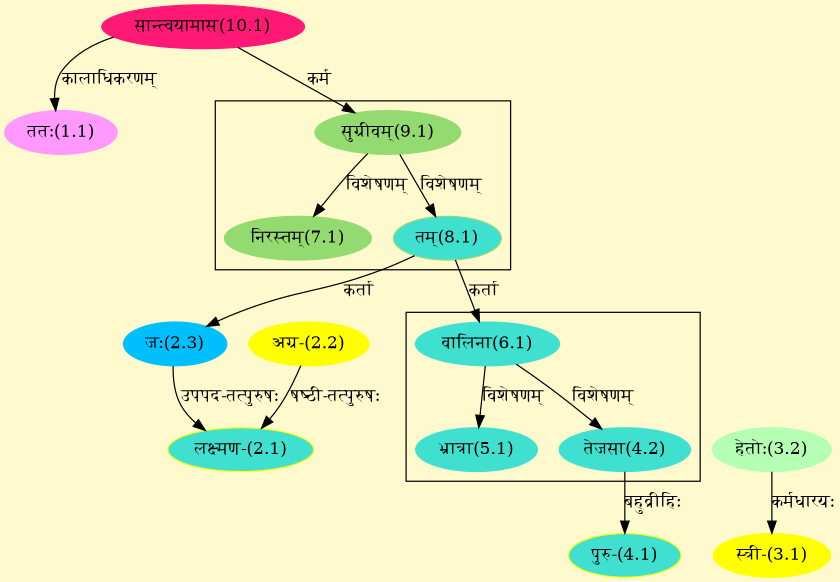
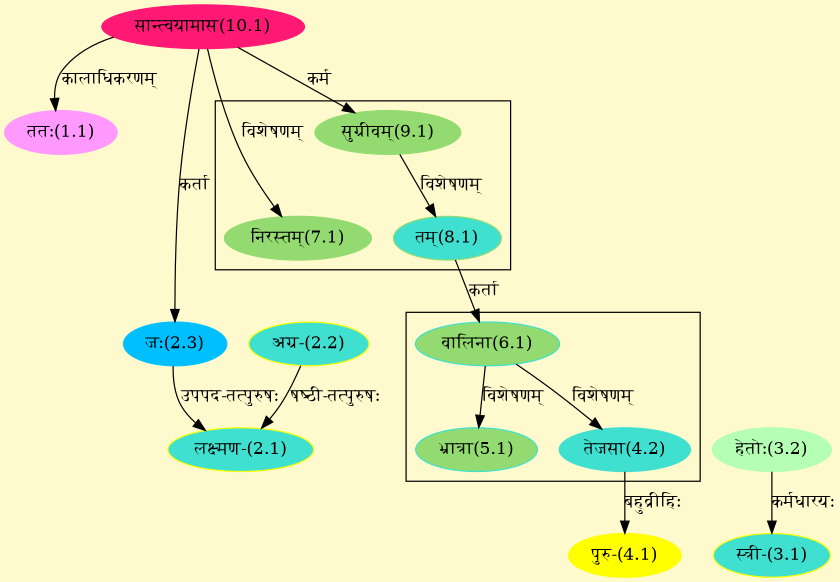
(344, 179) -> (232, 132)
(317, 289) -> (180, 178)
(309, 344) -> (309, 344)
(488, 344) -> (488, 344)
(477, 450) -> (477, 450)
(625, 555) -> (625, 555)
(772, 555) -> (772, 555)
